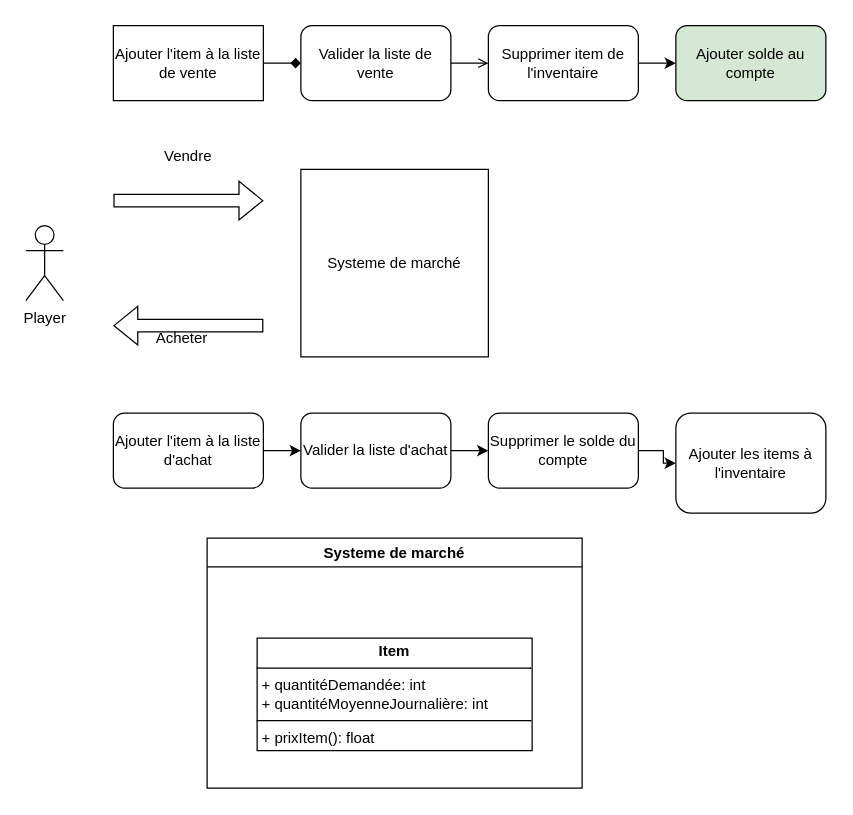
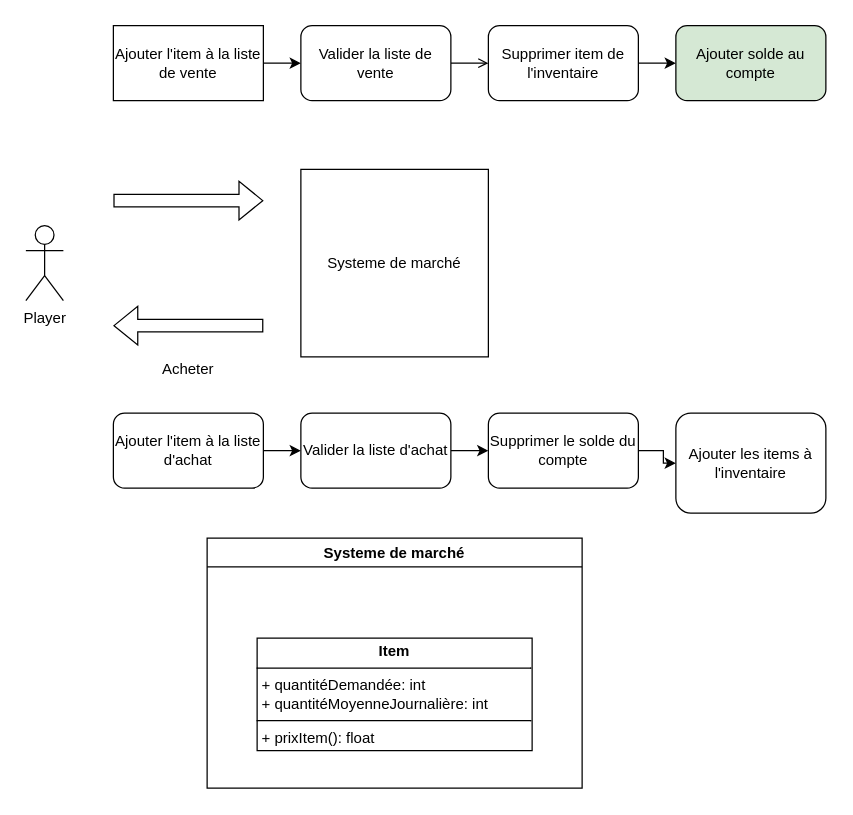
(290, 63) -> (291, 63)
(188, 157) -> none
(182, 338) -> (188, 369)
